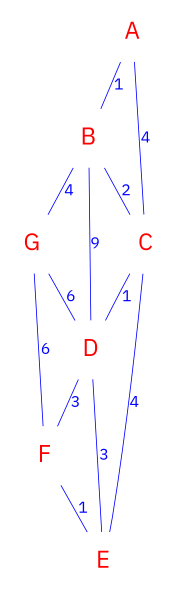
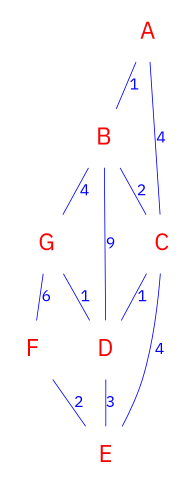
(71, 297) -> (86, 297)
(68, 403) -> none
(83, 509) -> (79, 403)
